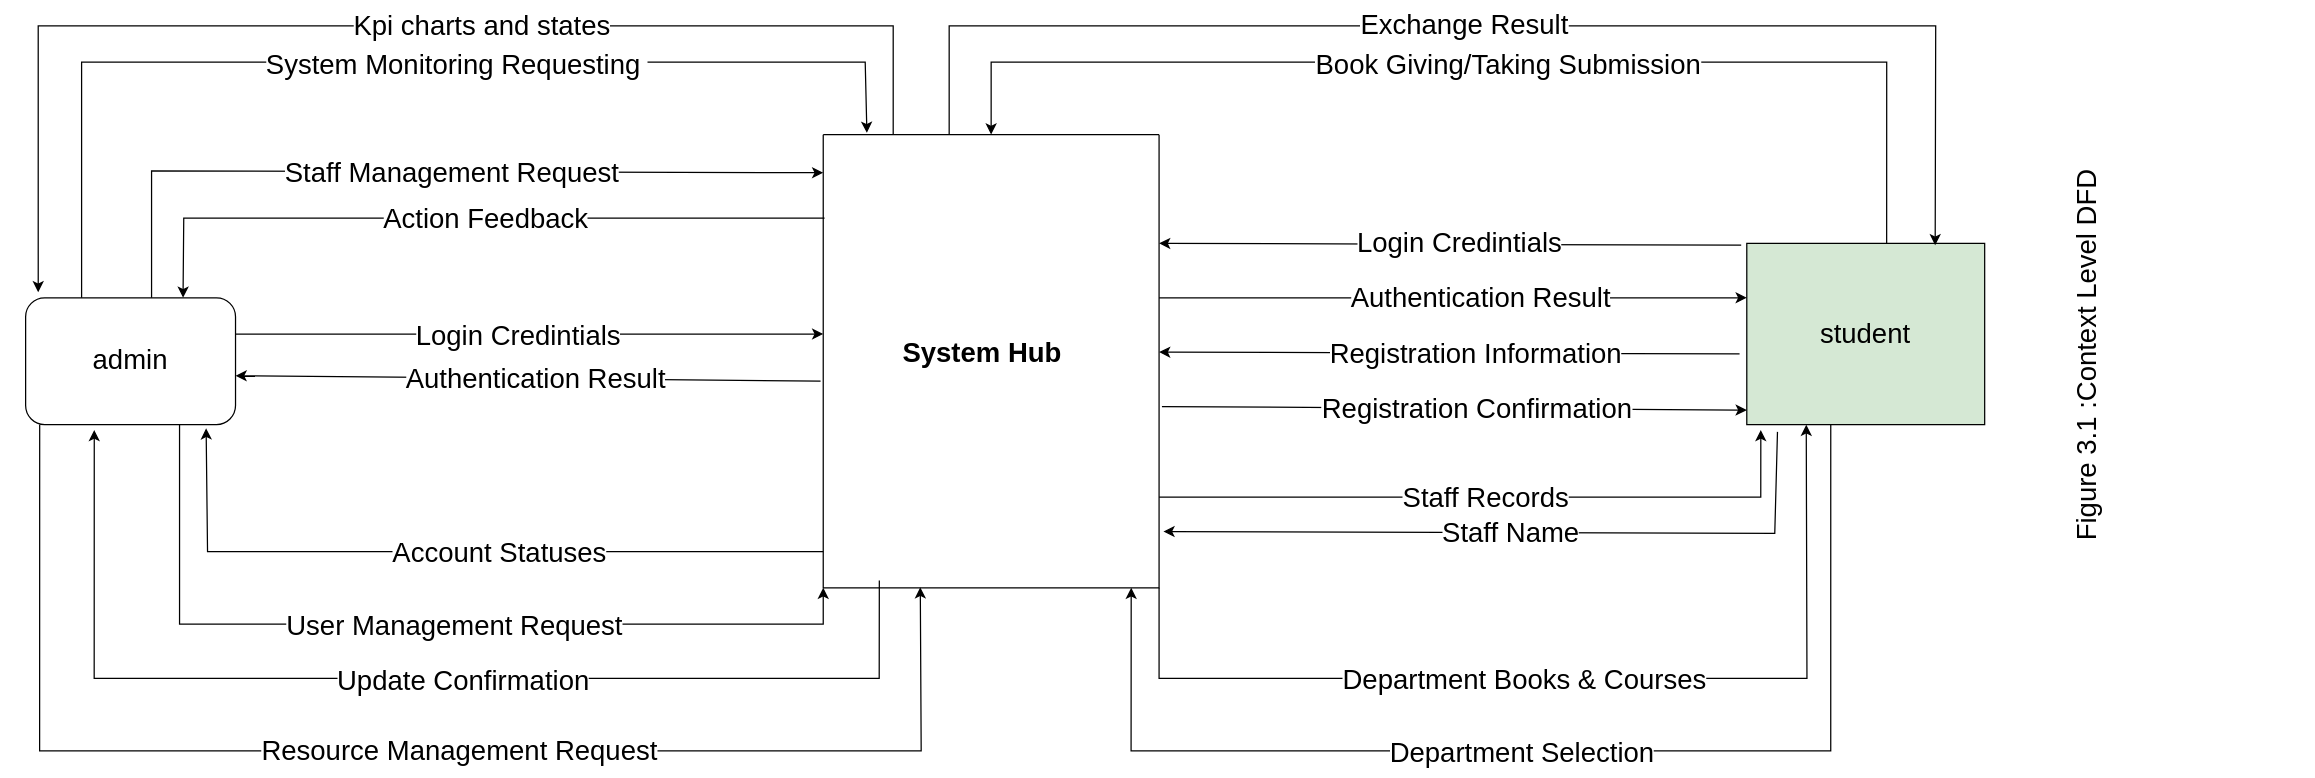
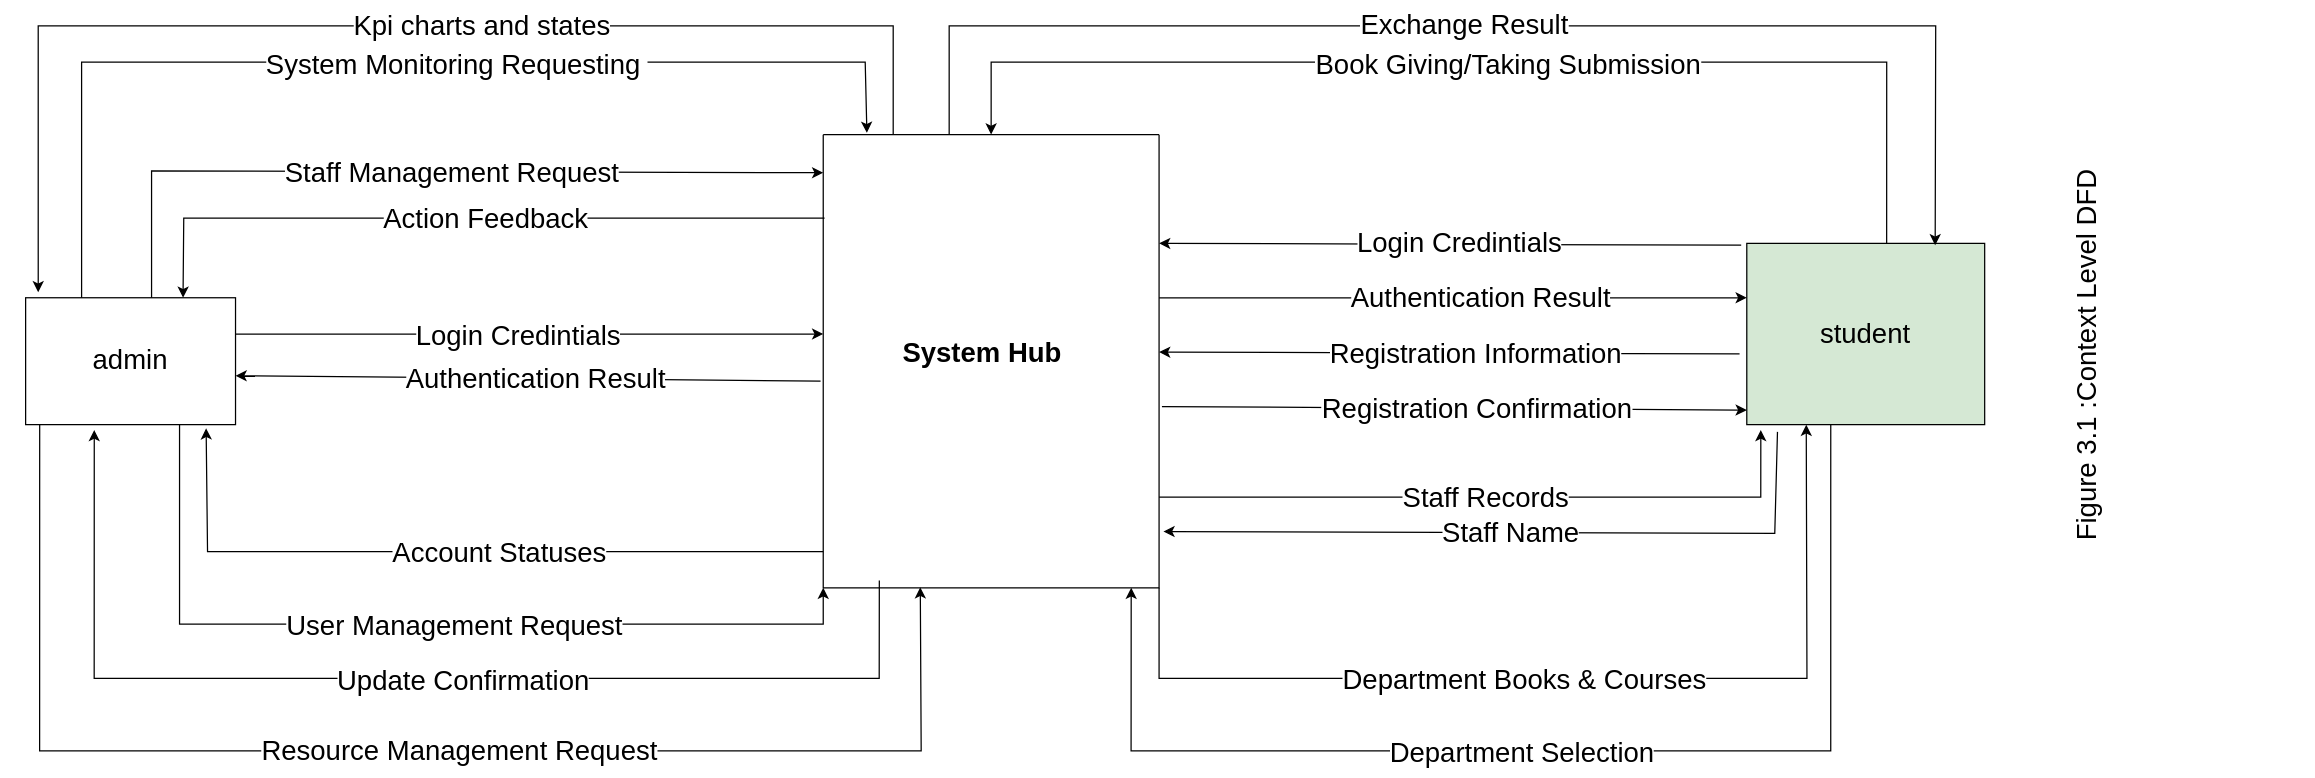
(131, 361) -> (131, 361)
